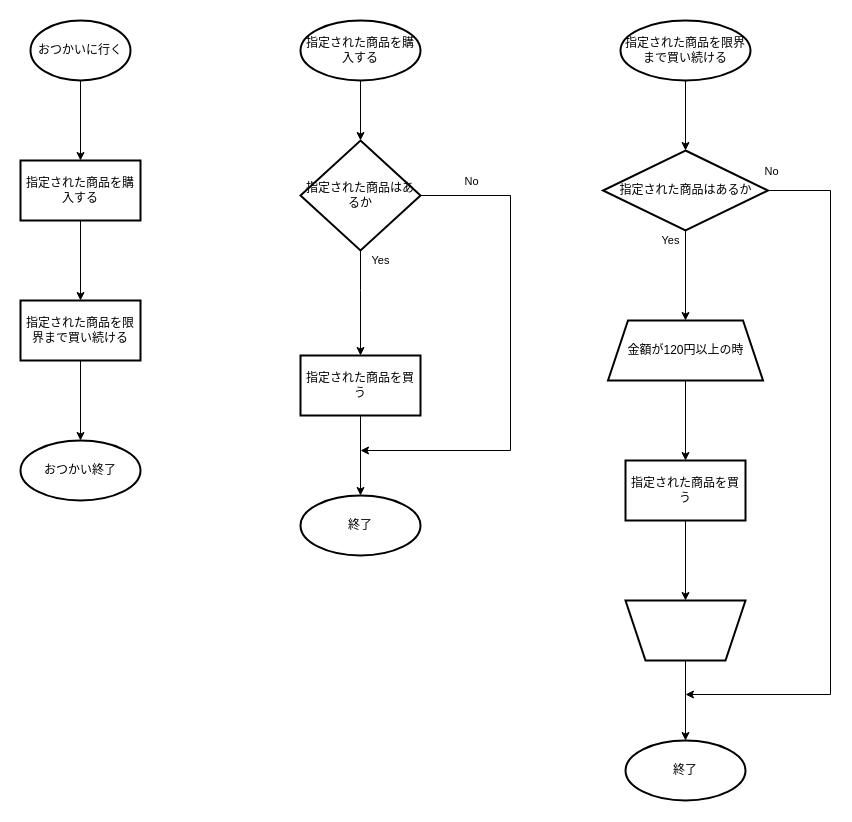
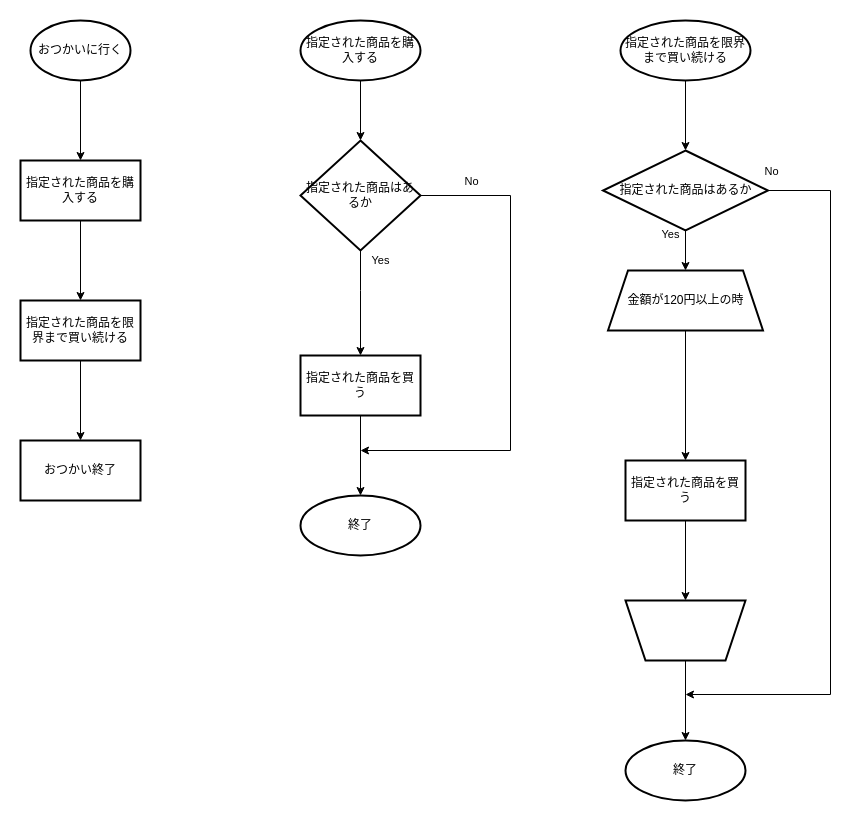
(686, 351) -> (686, 301)
(81, 471) -> (81, 471)
